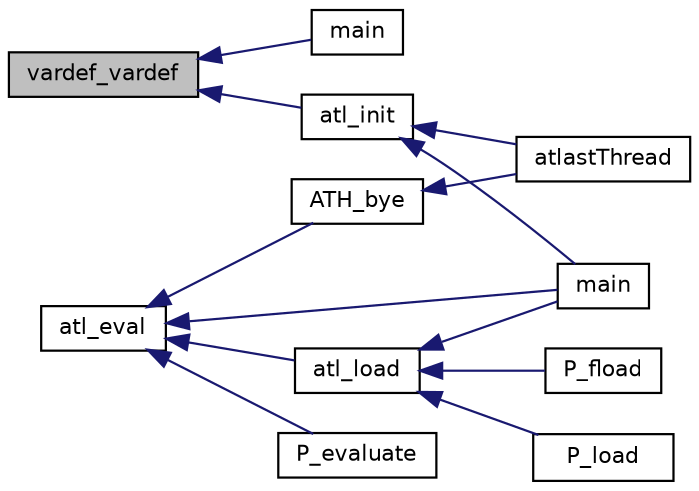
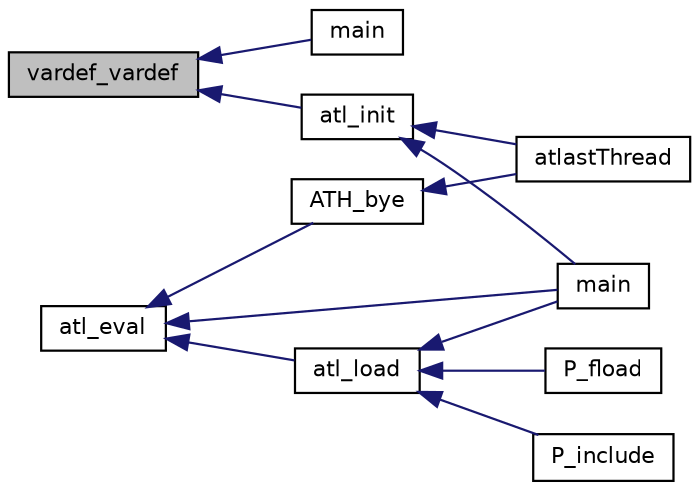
(357, 455) -> none
(603, 458) -> (603, 458)
